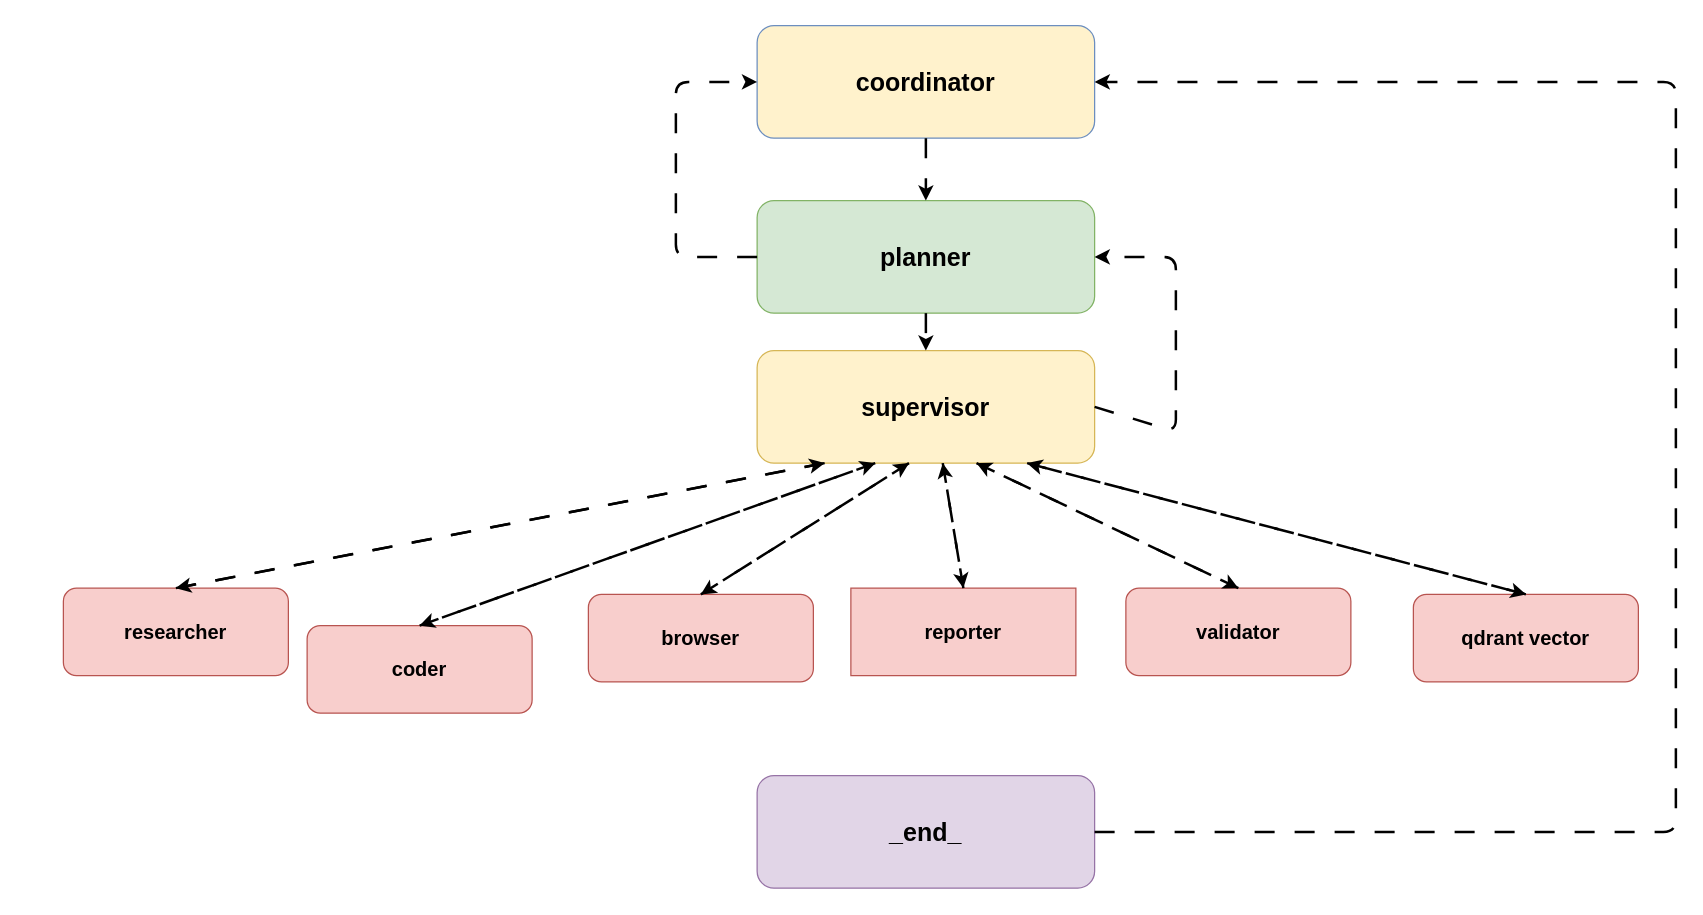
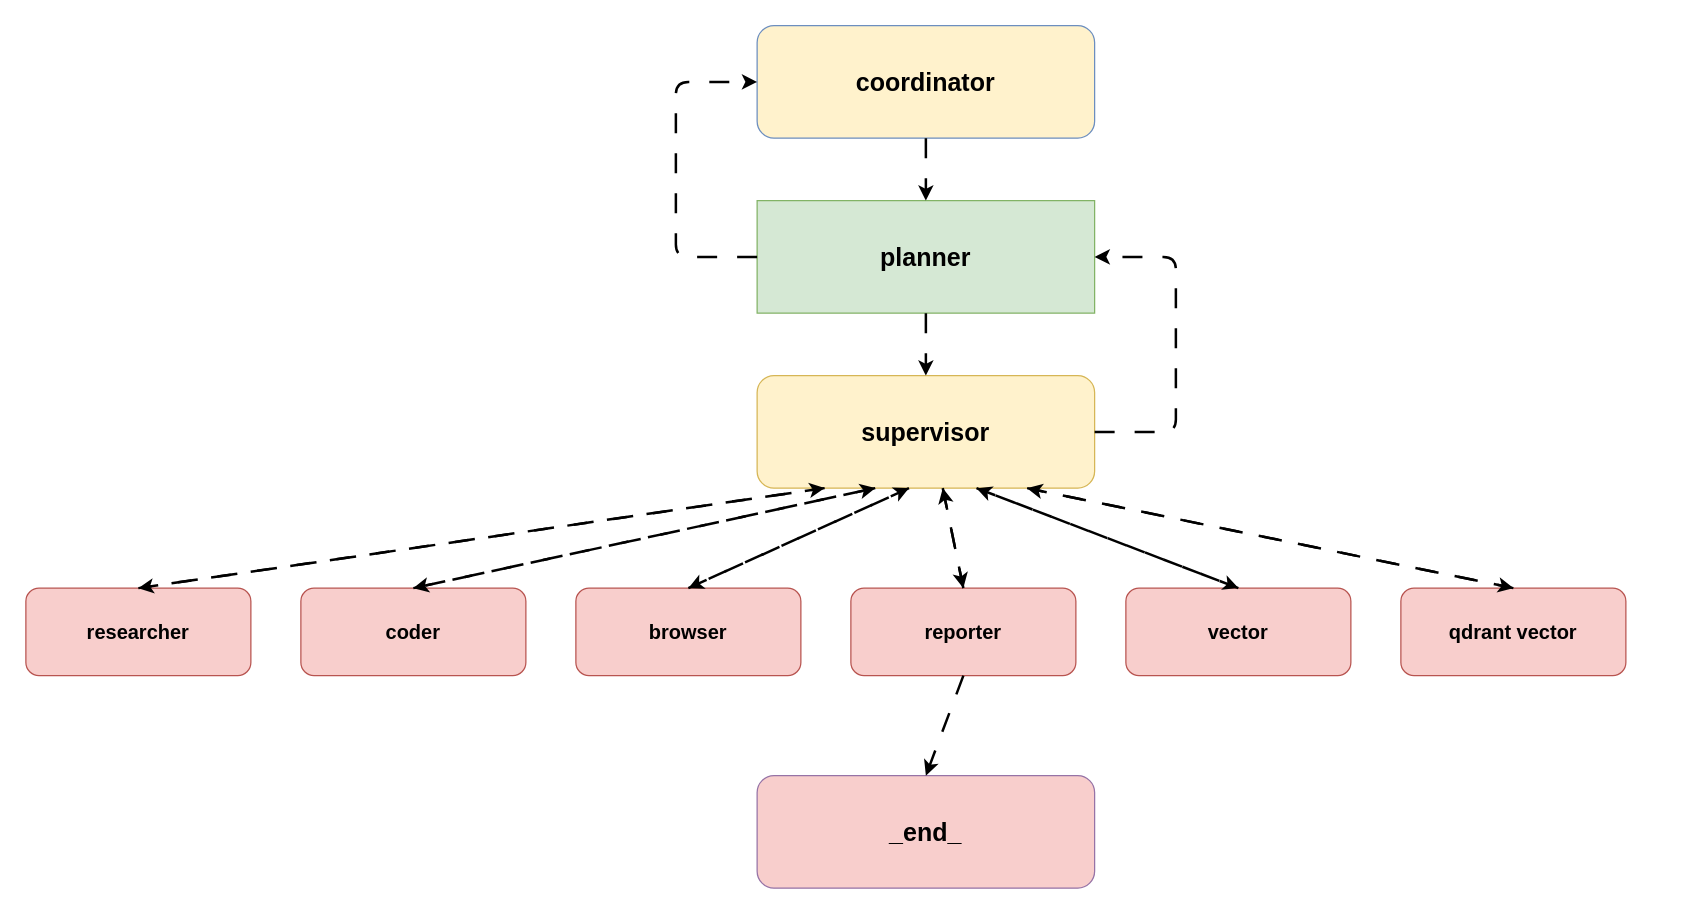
(926, 257) -> (926, 257)
(926, 407) -> (926, 432)
(176, 632) -> (138, 632)
(963, 632) -> (963, 632)
(1238, 632) -> (1238, 632)
(701, 638) -> (688, 632)
(1526, 638) -> (1513, 632)
(419, 669) -> (413, 632)
none -> (946, 722)
(926, 832) -> (926, 832)
(1144, 832) -> none
